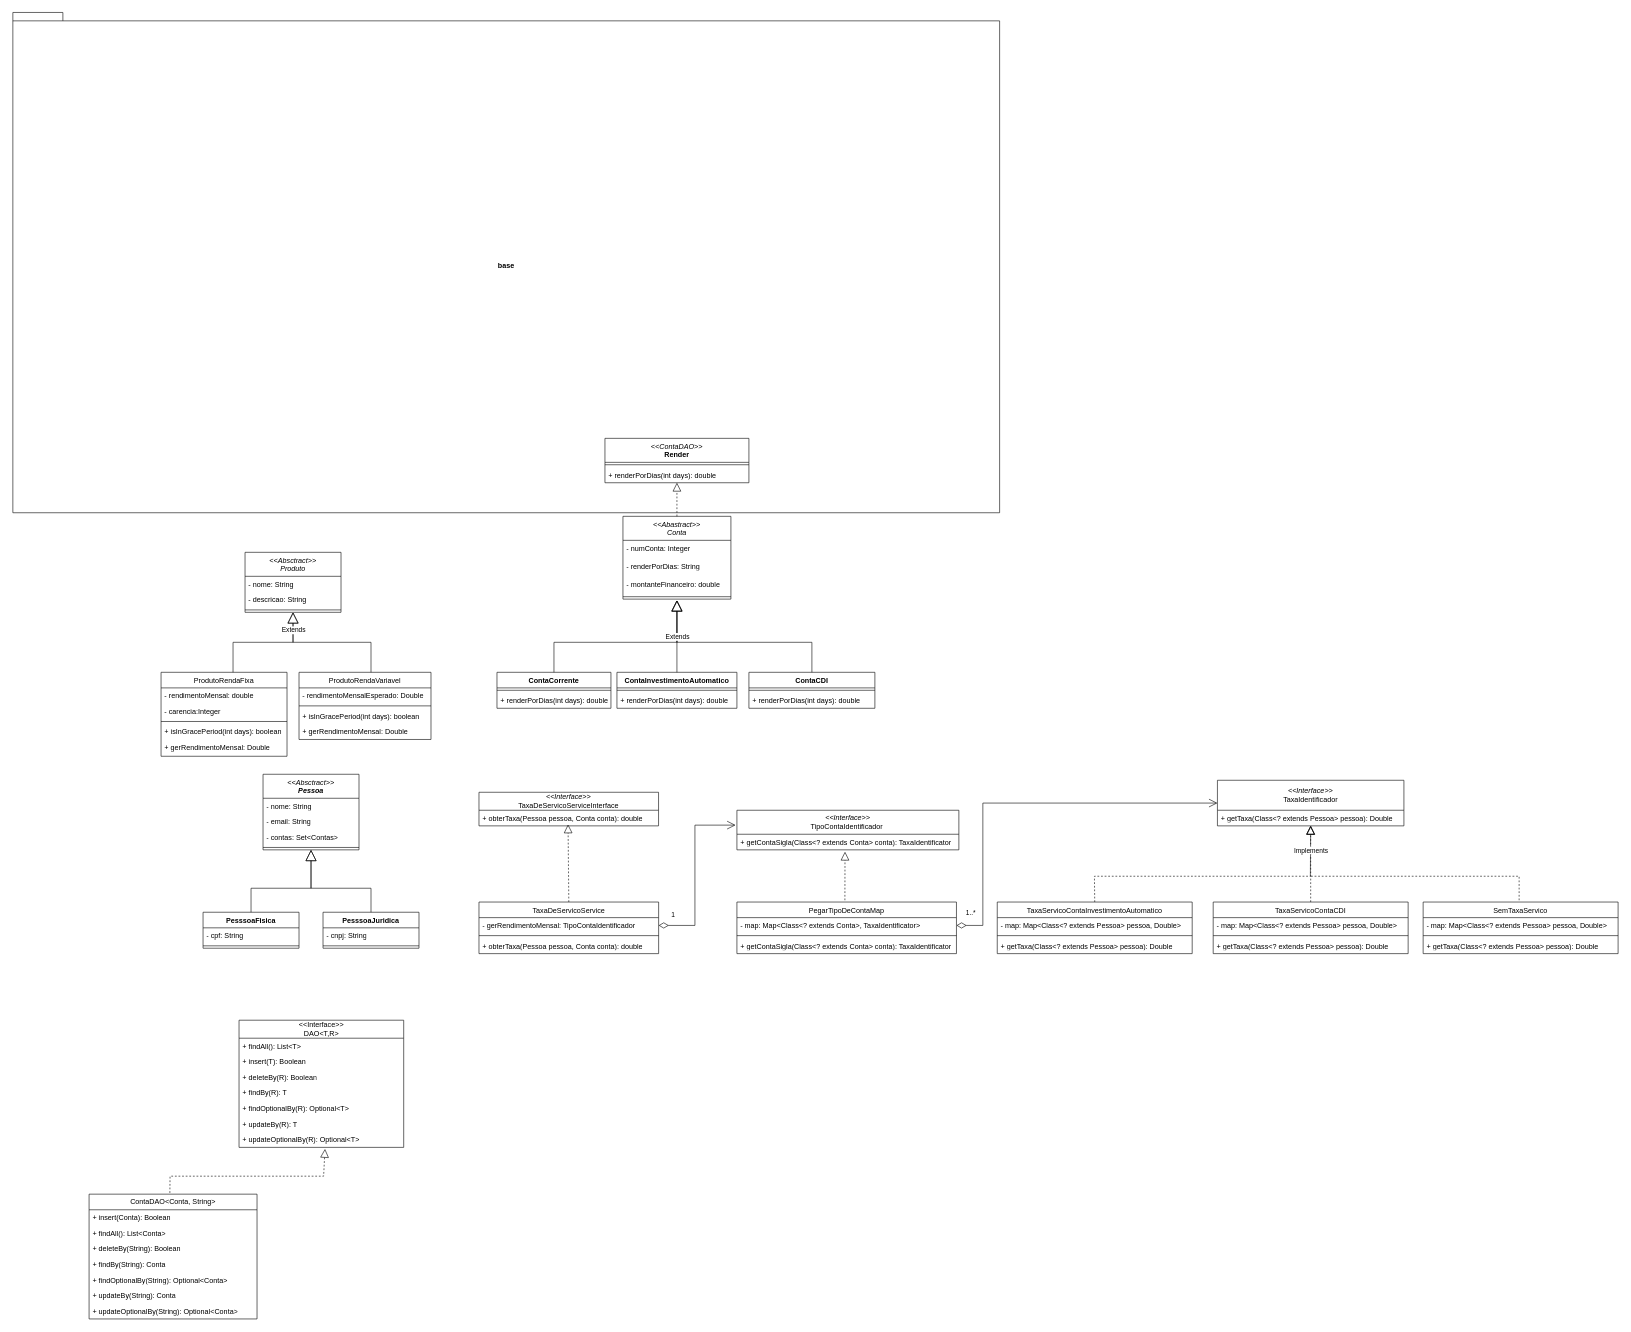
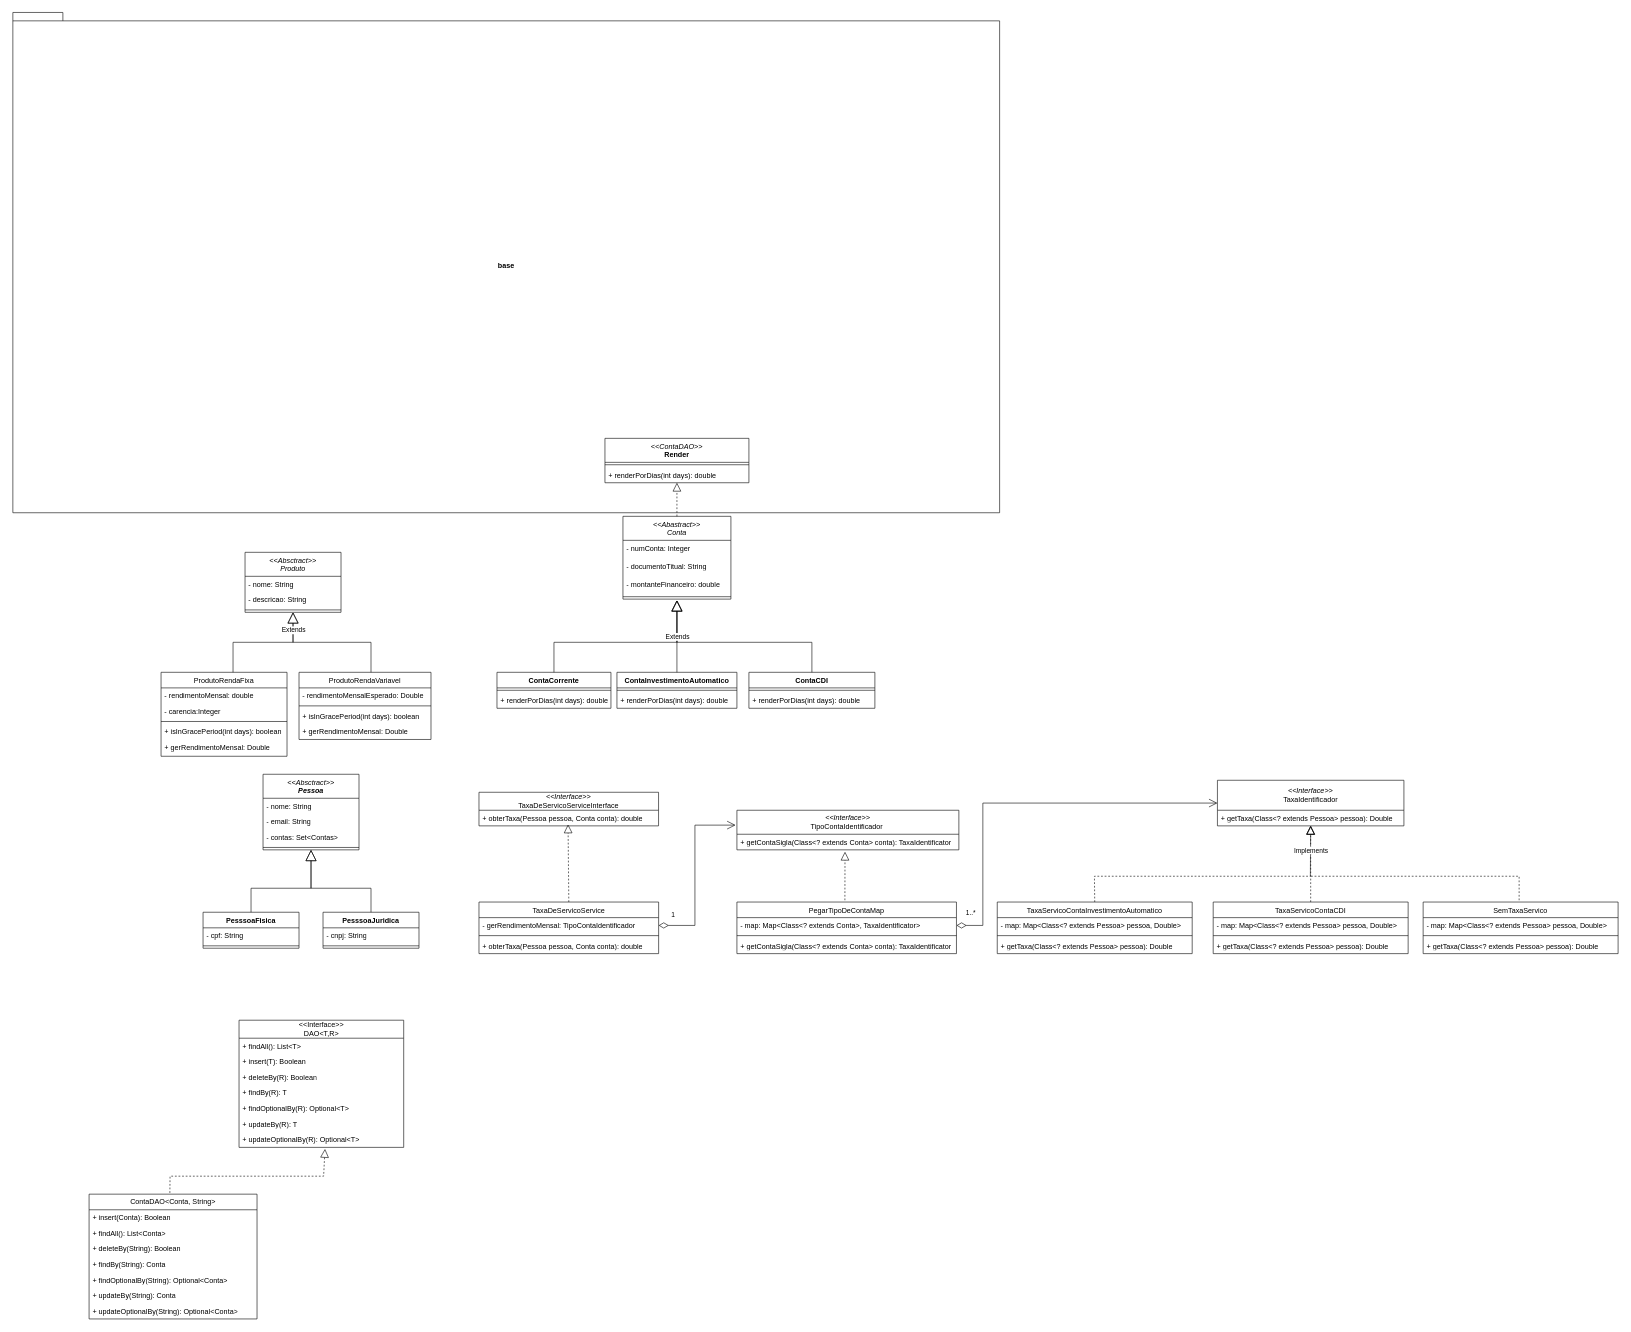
(668, 567) -> (671, 567)
